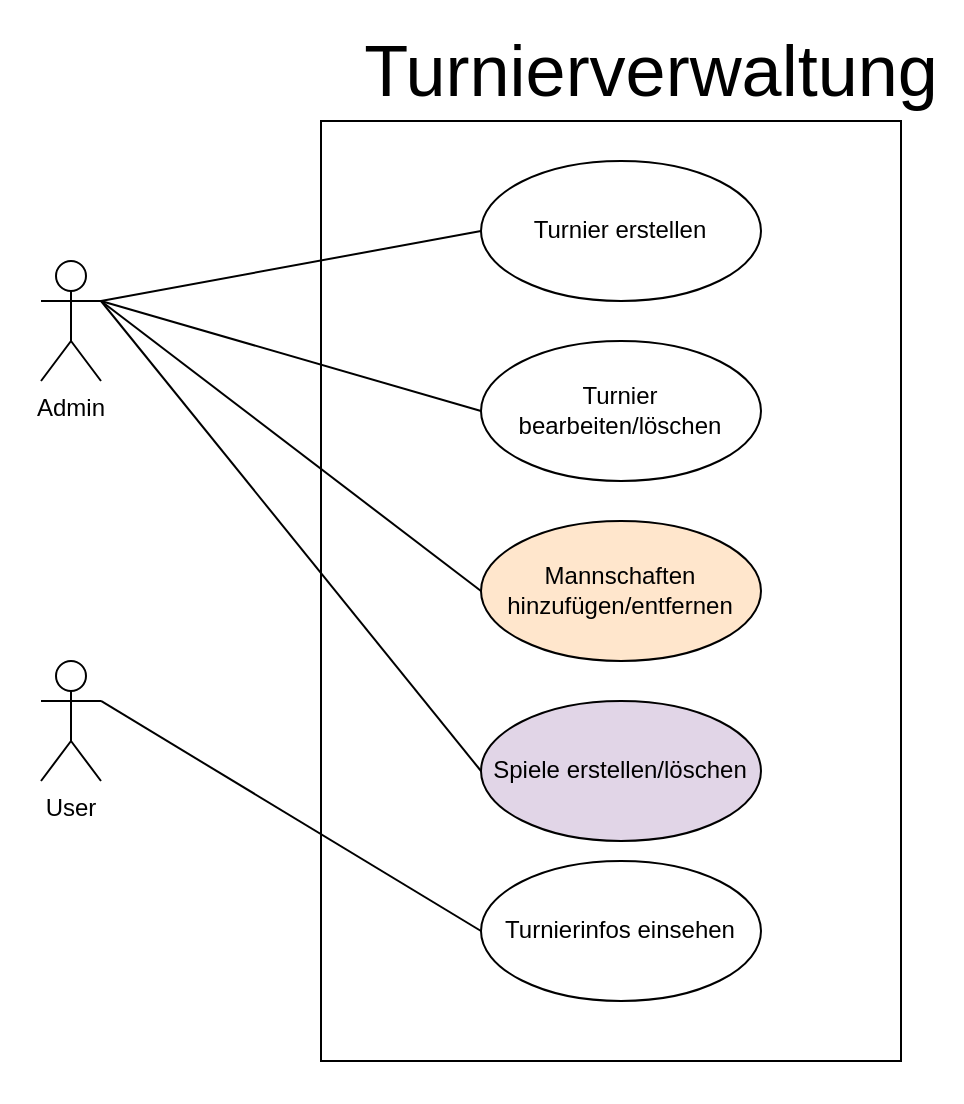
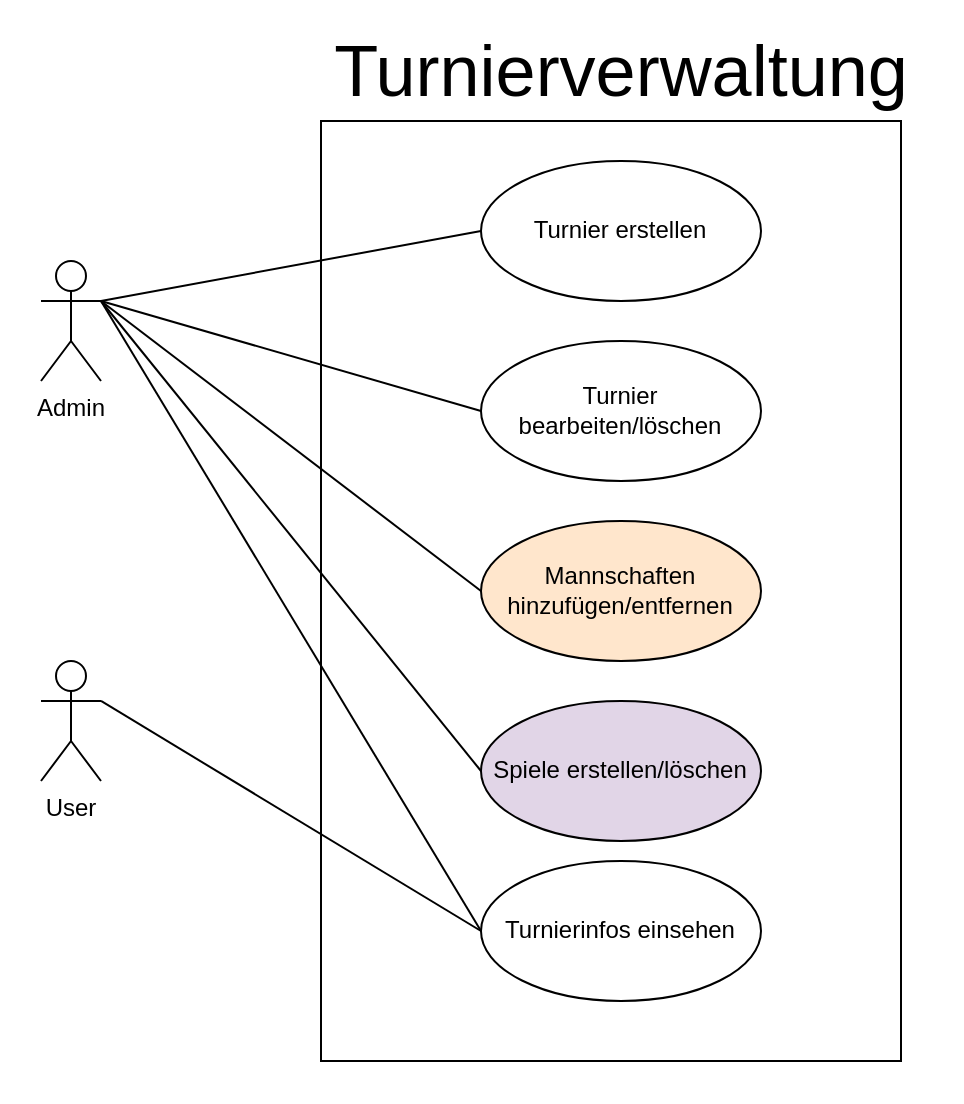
(651, 71) -> (621, 71)
none -> (295, 622)
